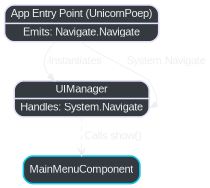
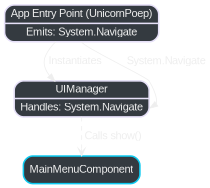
(82, 32) -> (82, 32)
